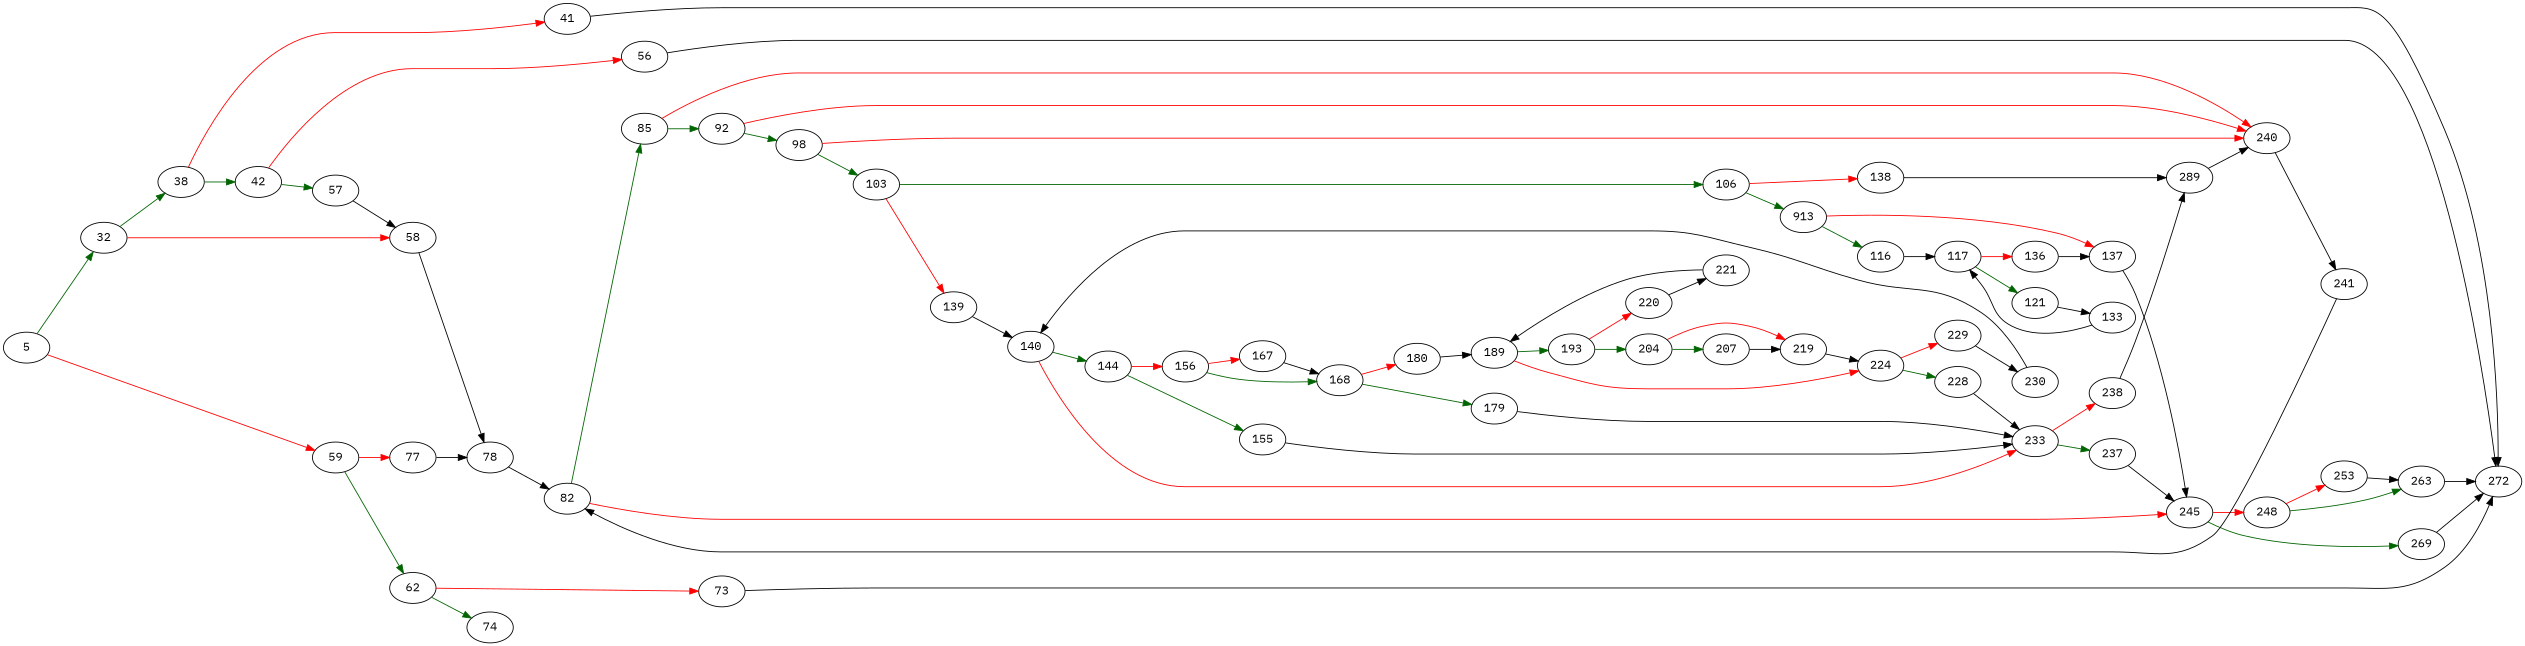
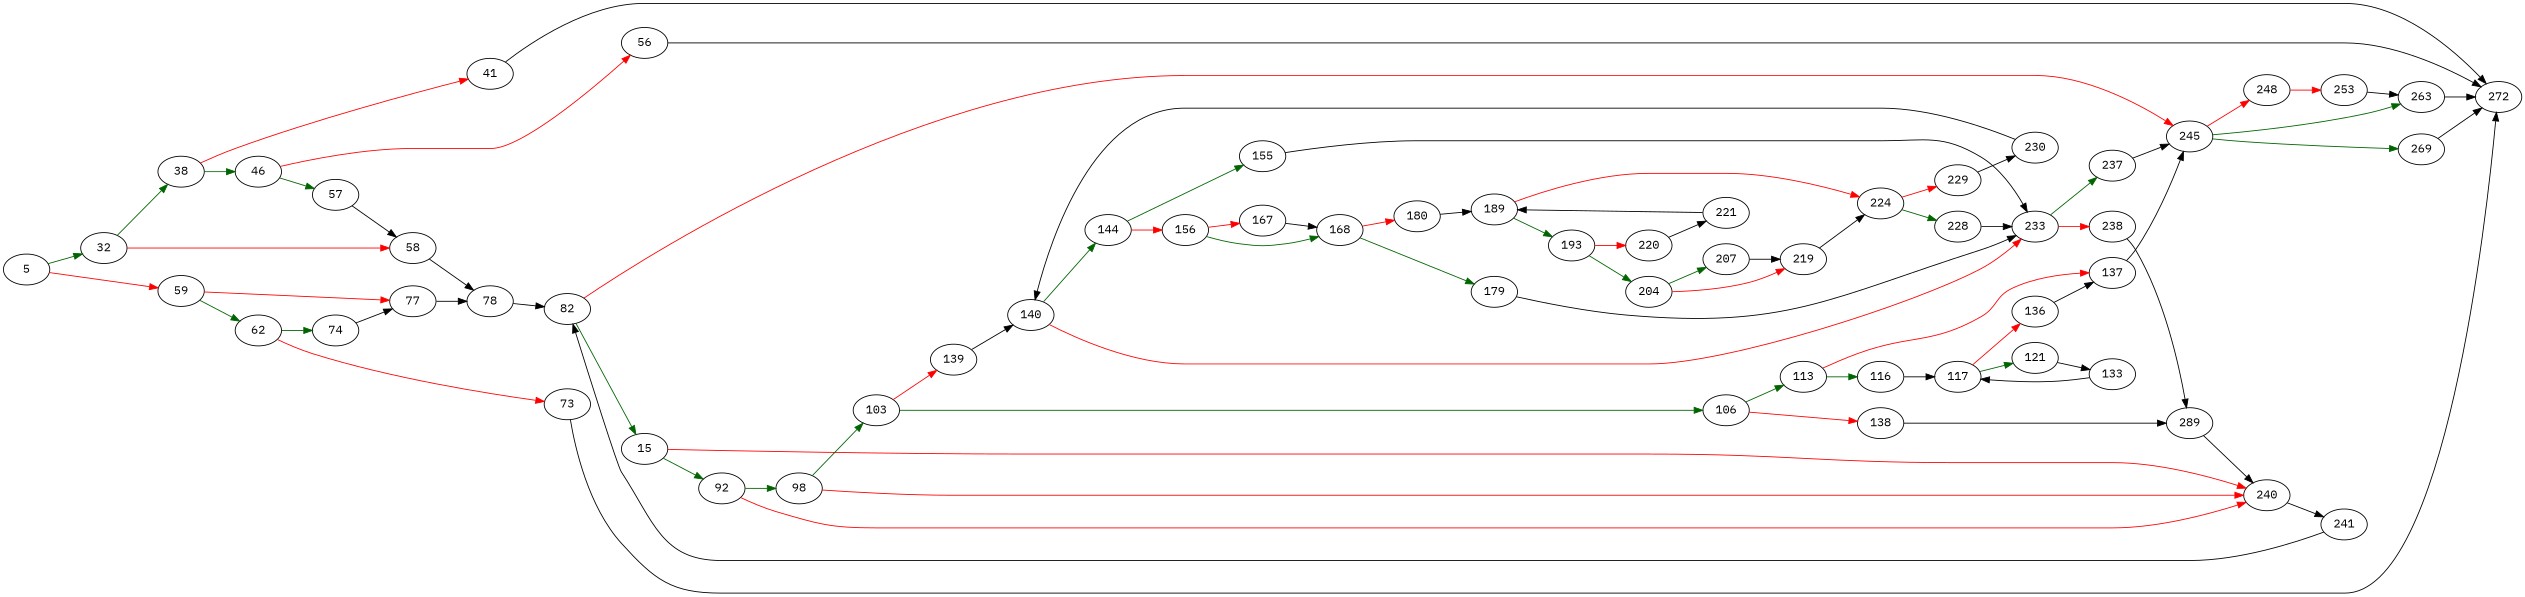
(645, 129) -> (645, 449)
(258, 182) -> (258, 172)
(1803, 217) -> (1803, 377)
none -> (370, 318)
(2342, 504) -> (2303, 125)
